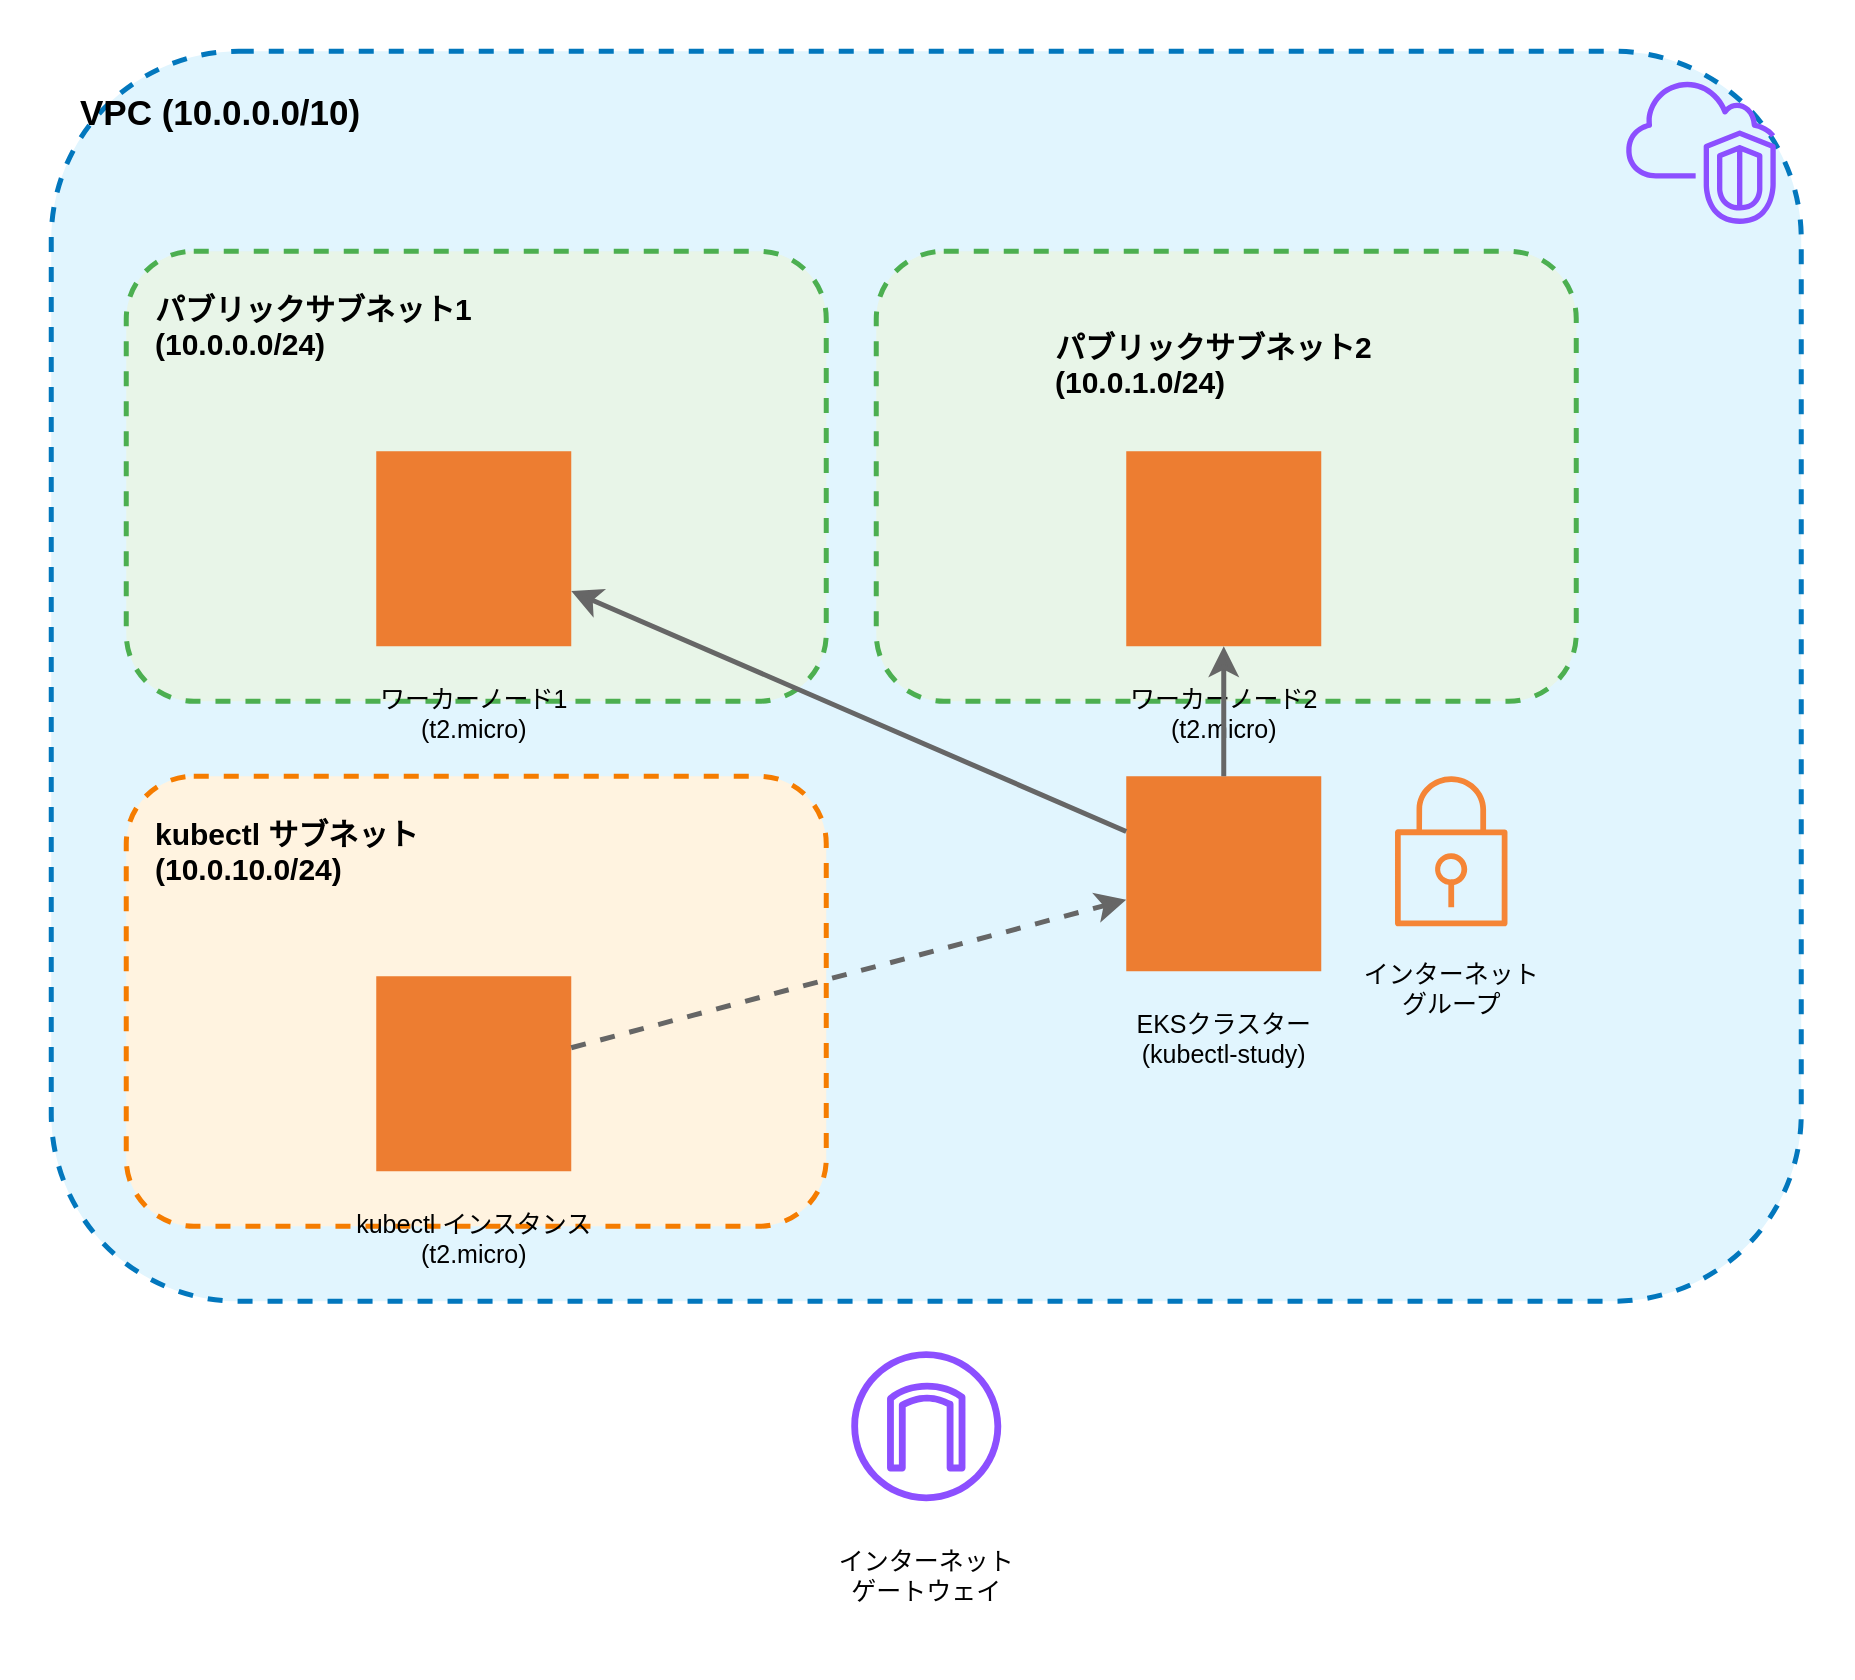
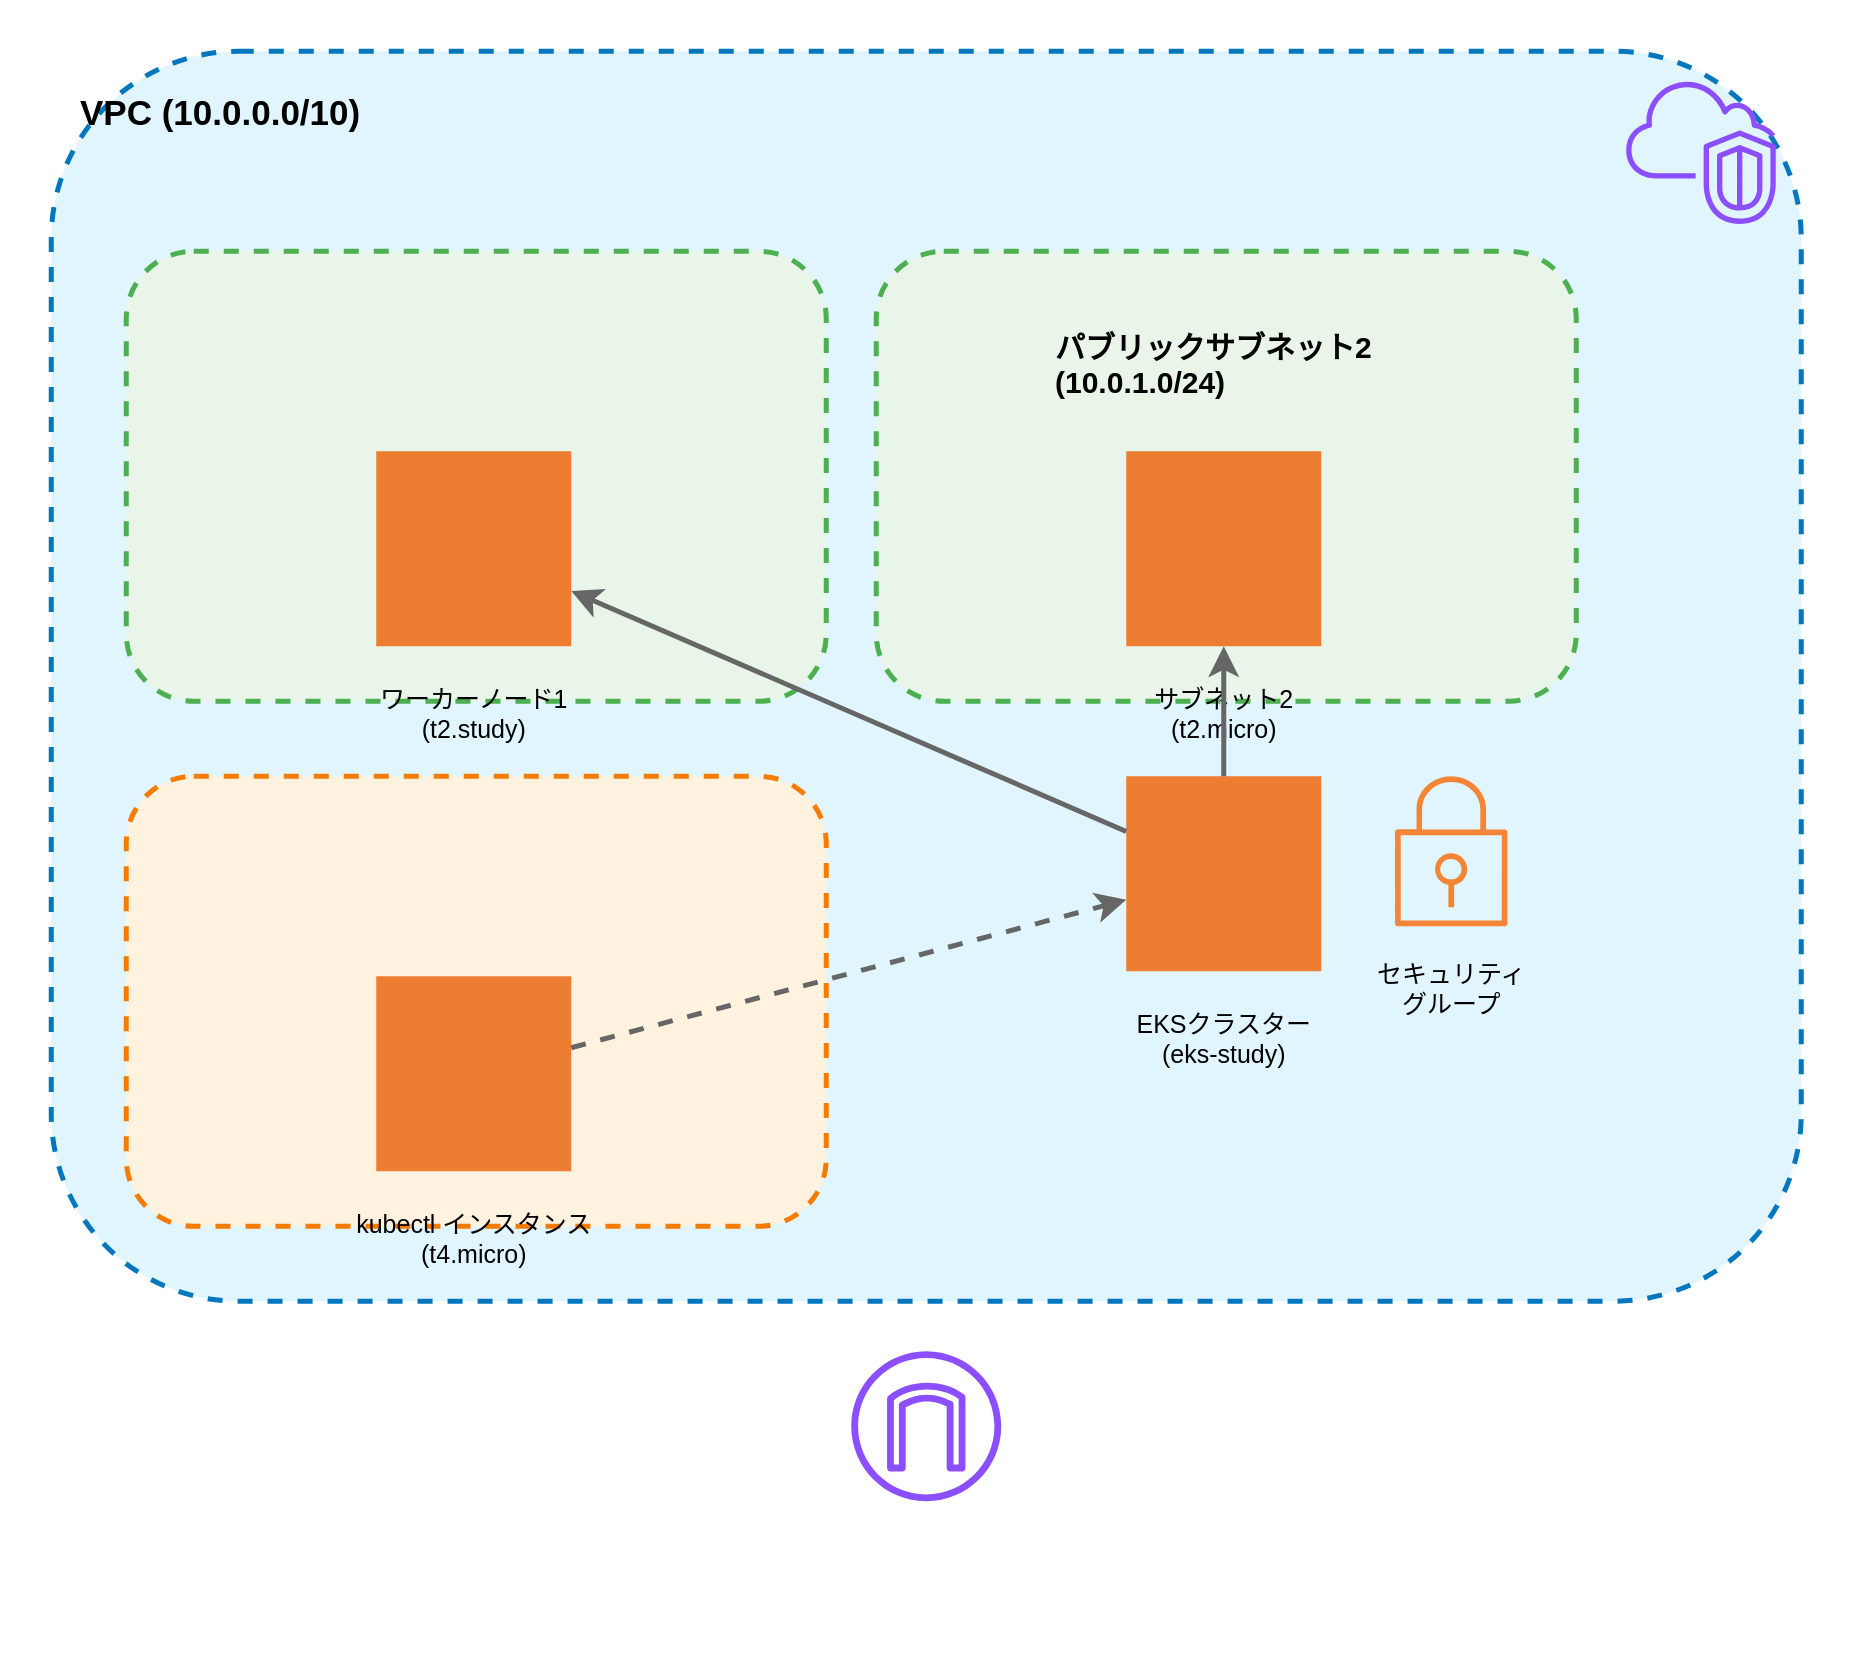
(326, 326) -> none
(475, 714) -> (475, 714)
(1225, 714) -> (1225, 714)
(326, 851) -> none
(1453, 989) -> (1453, 989)
(1225, 1039) -> (1225, 1039)
(475, 1239) -> (475, 1239)
(926, 1576) -> none
